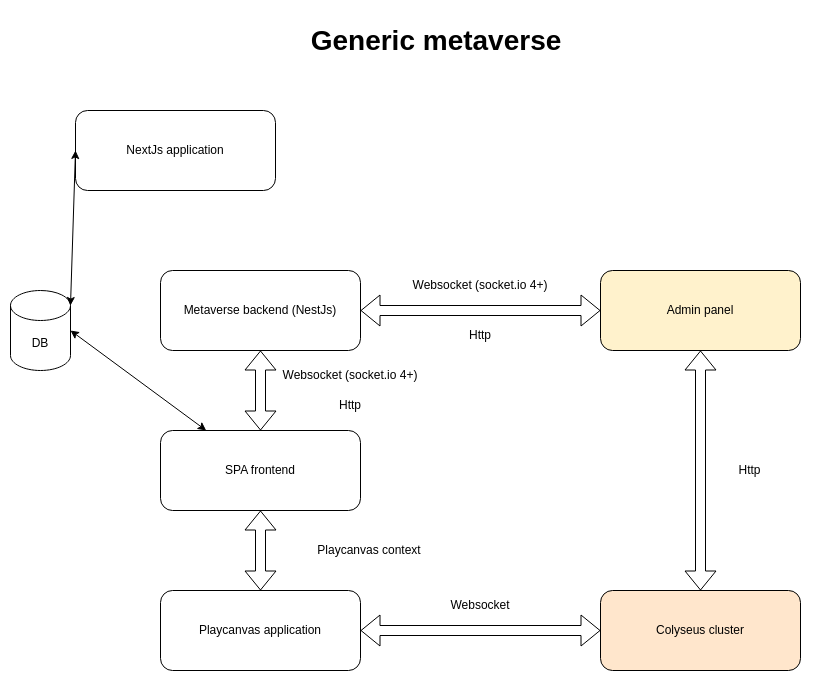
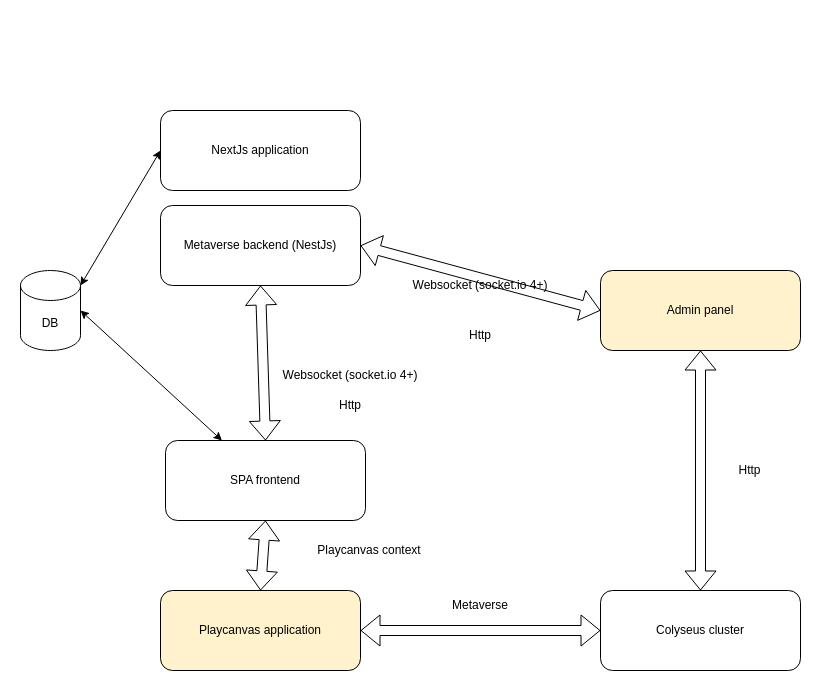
(437, 41) -> none
(176, 151) -> (261, 151)
(261, 311) -> (261, 246)
(41, 331) -> (51, 311)
(261, 471) -> (266, 481)
(481, 606) -> (481, 606)
(261, 631) -> (261, 631)
(701, 631) -> (701, 631)
